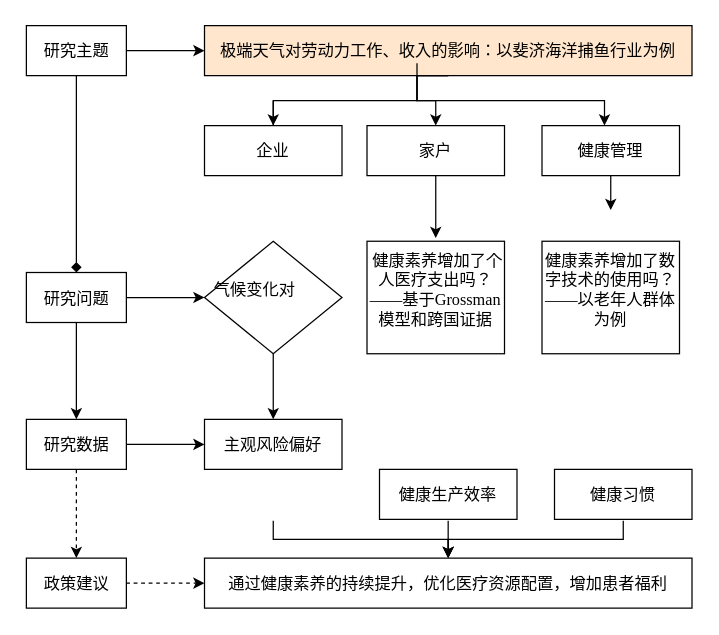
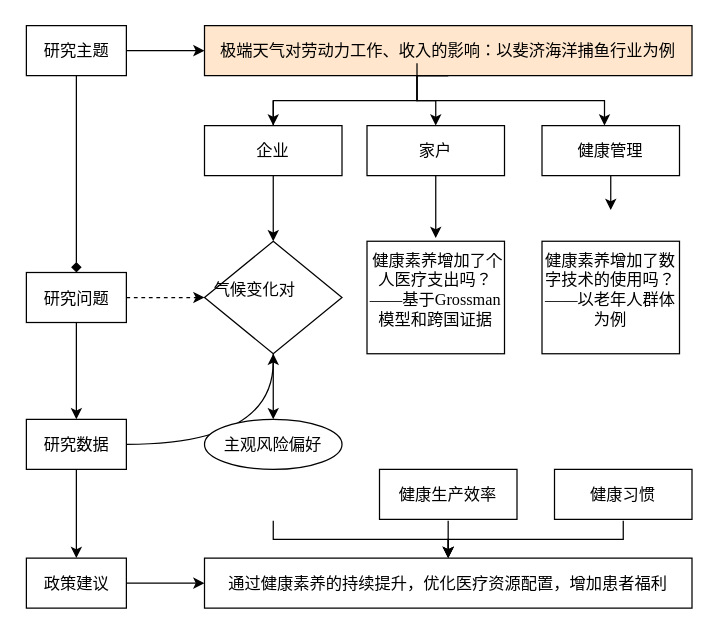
none -> (273, 204)
(161, 298) -> (161, 298)
(169, 444) -> (218, 432)
(273, 444) -> (273, 444)
(76, 511) -> (76, 511)
(162, 583) -> (162, 583)
